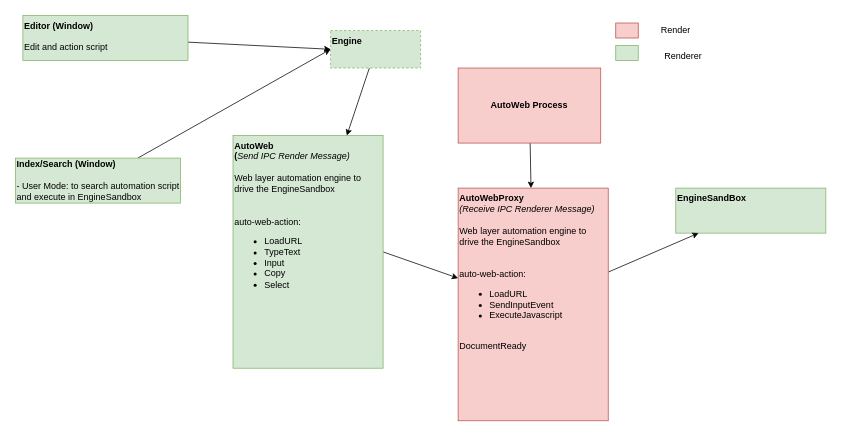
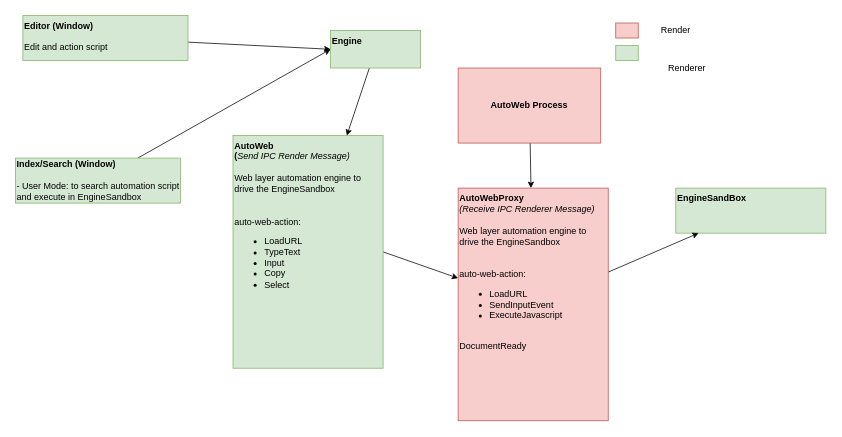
(375, 49) -> (375, 49)
(683, 57) -> (687, 68)
